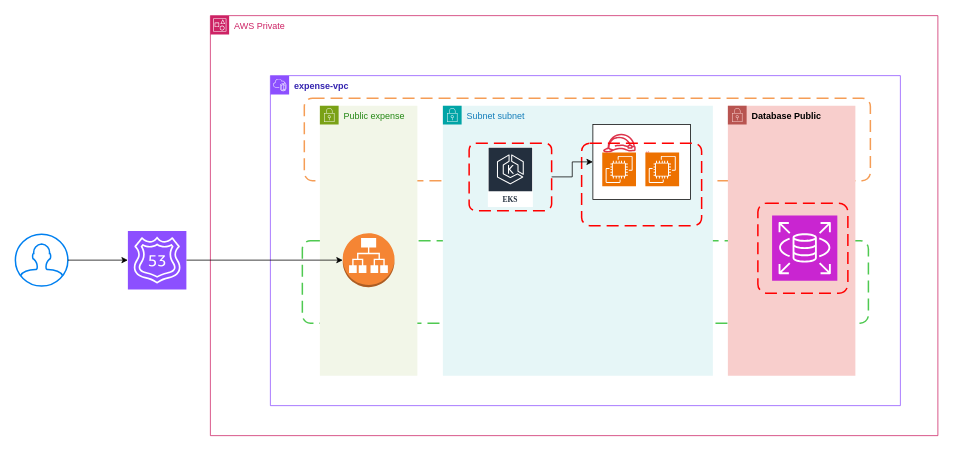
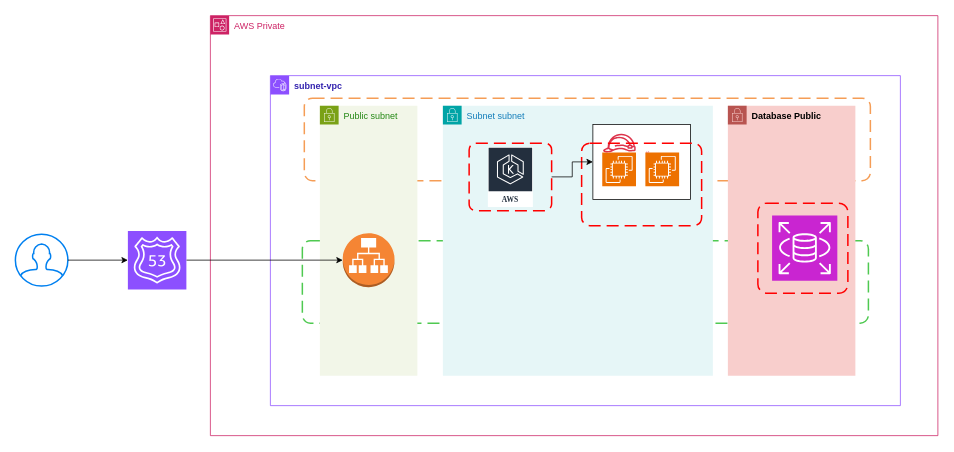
(322, 86) -> (320, 86)
(376, 116) -> (373, 116)
(510, 199) -> (510, 199)
